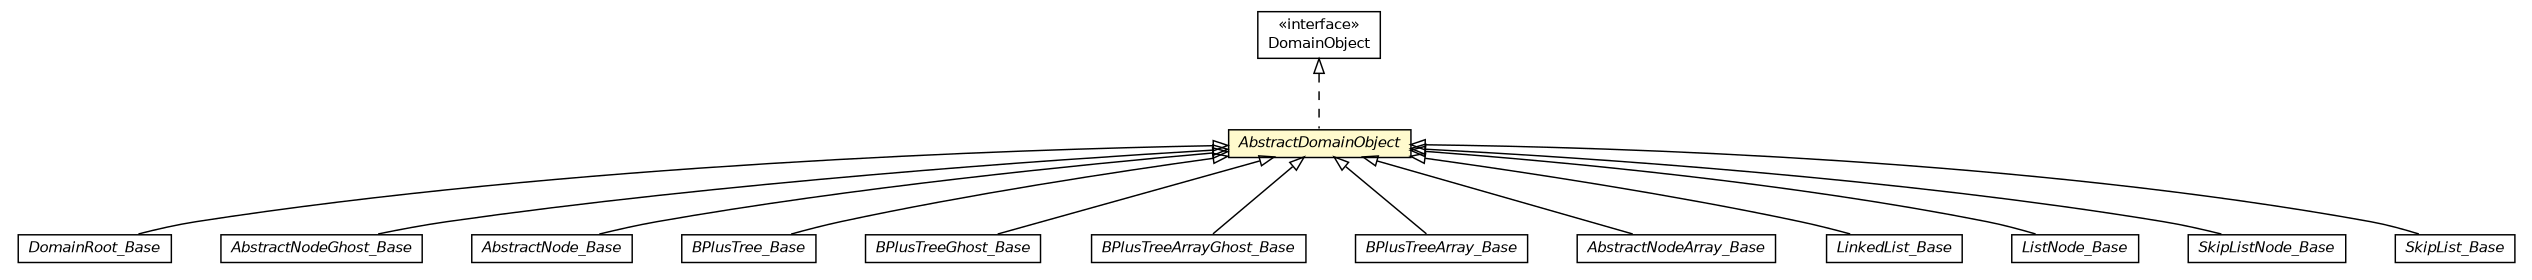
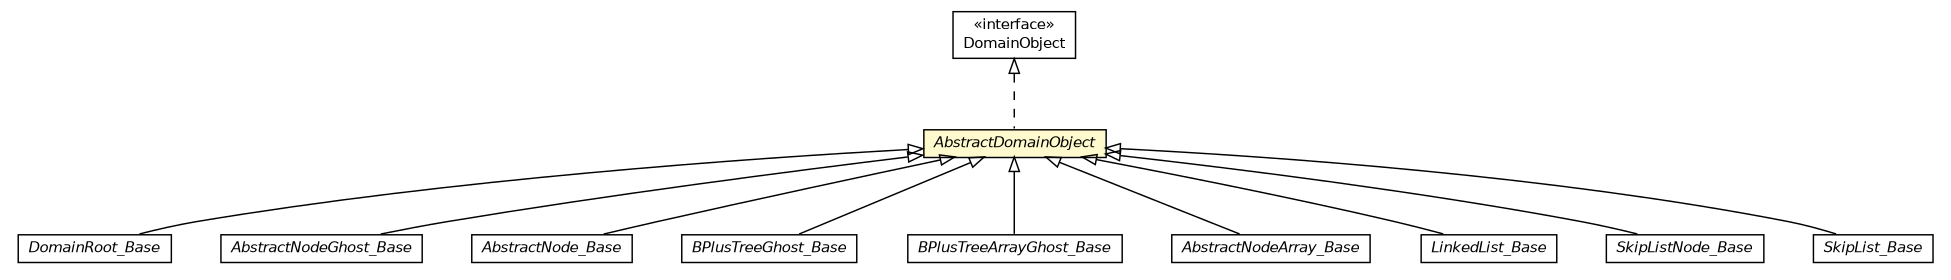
(749, 248) -> none
(1442, 248) -> none
(2074, 248) -> none
